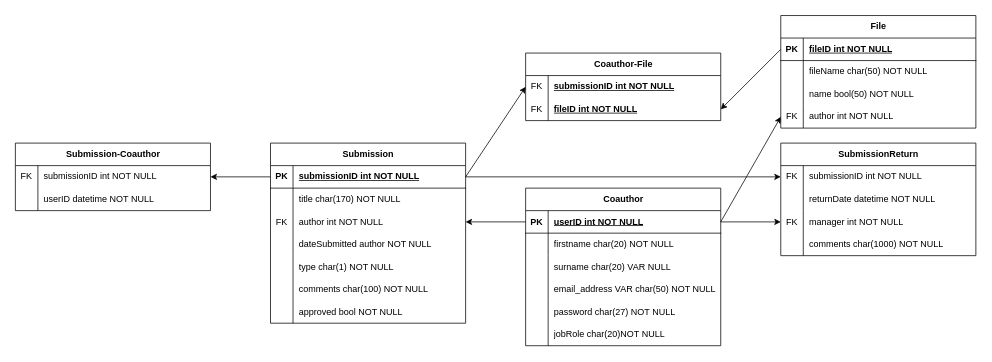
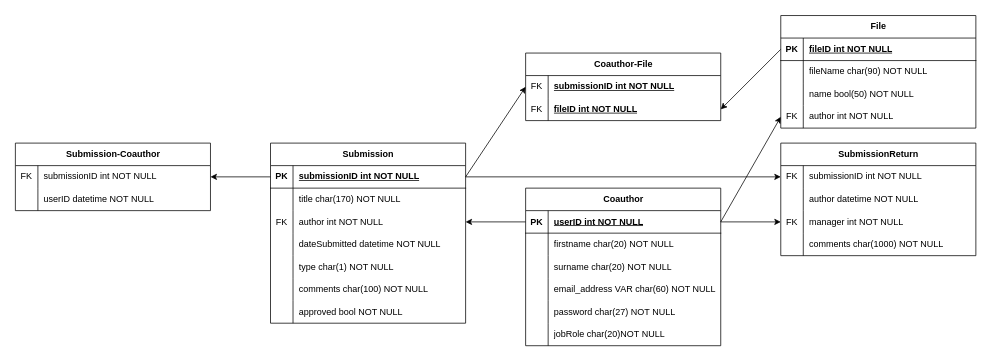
(869, 72) -> (869, 72)
(875, 199) -> (865, 199)
(367, 244) -> (371, 244)
(613, 267) -> (613, 267)
(635, 289) -> (635, 289)
